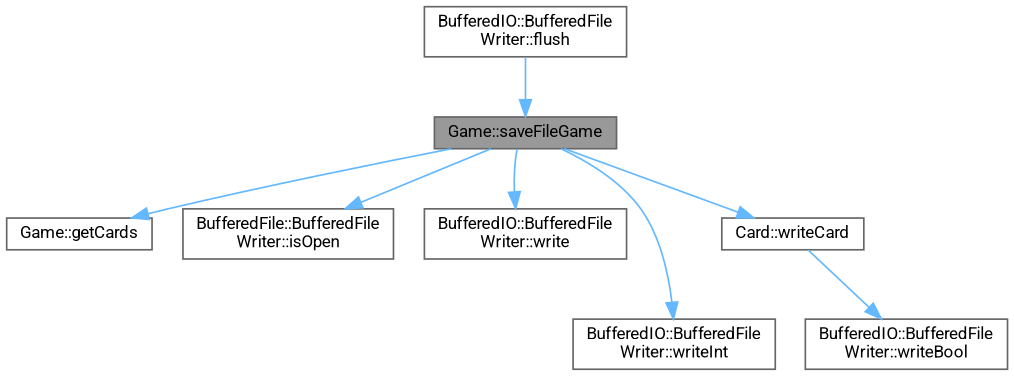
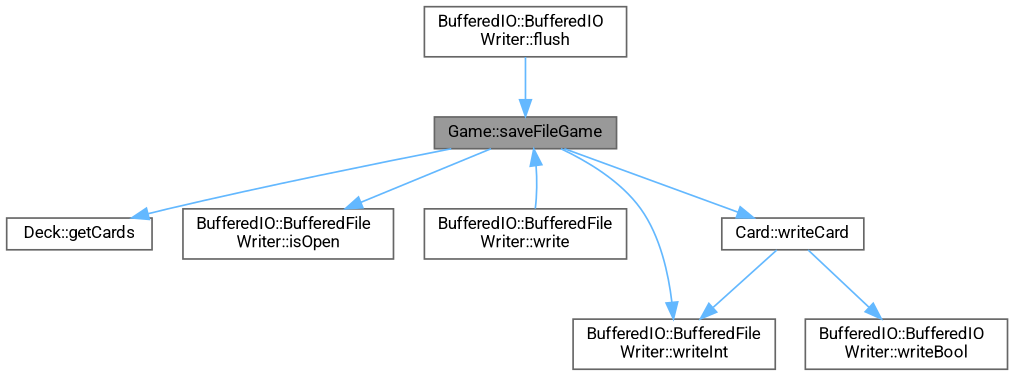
(525, 32) -> (525, 32)
(515, 170) -> (537, 187)
(79, 234) -> (79, 234)
(288, 234) -> (288, 234)
none -> (745, 279)
(906, 344) -> (906, 344)
